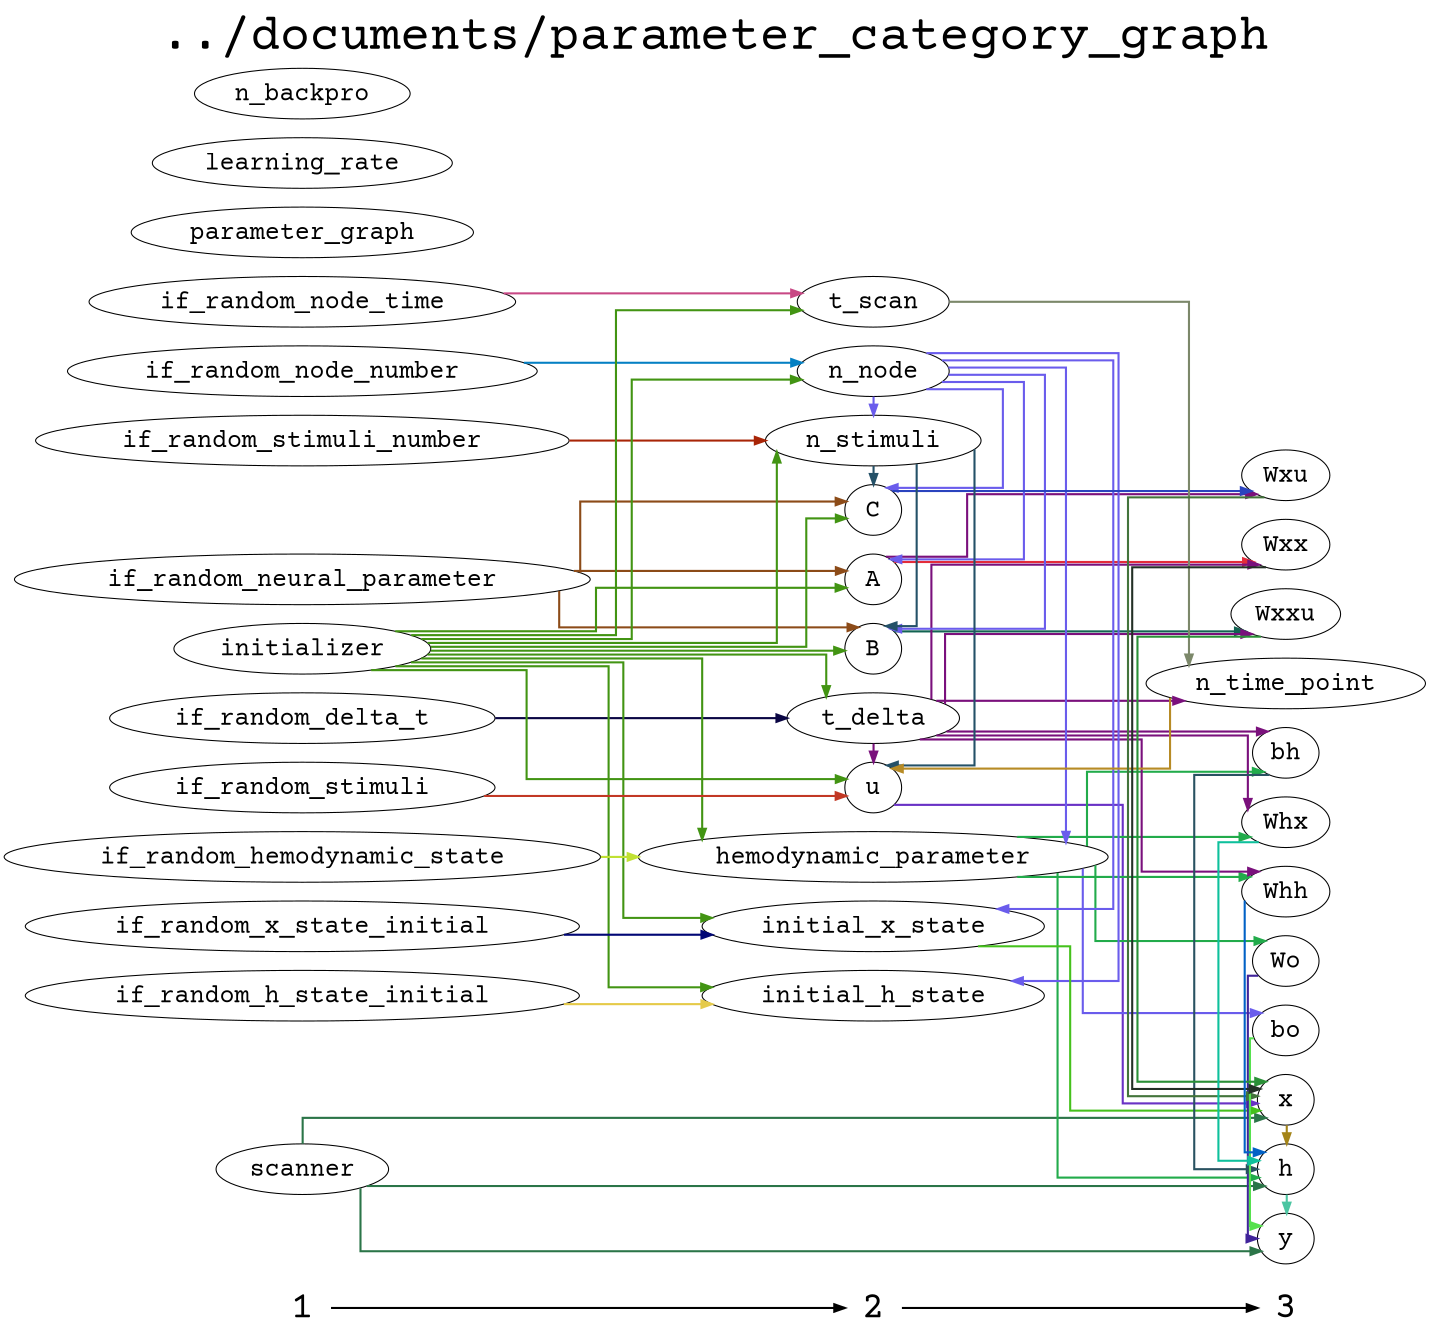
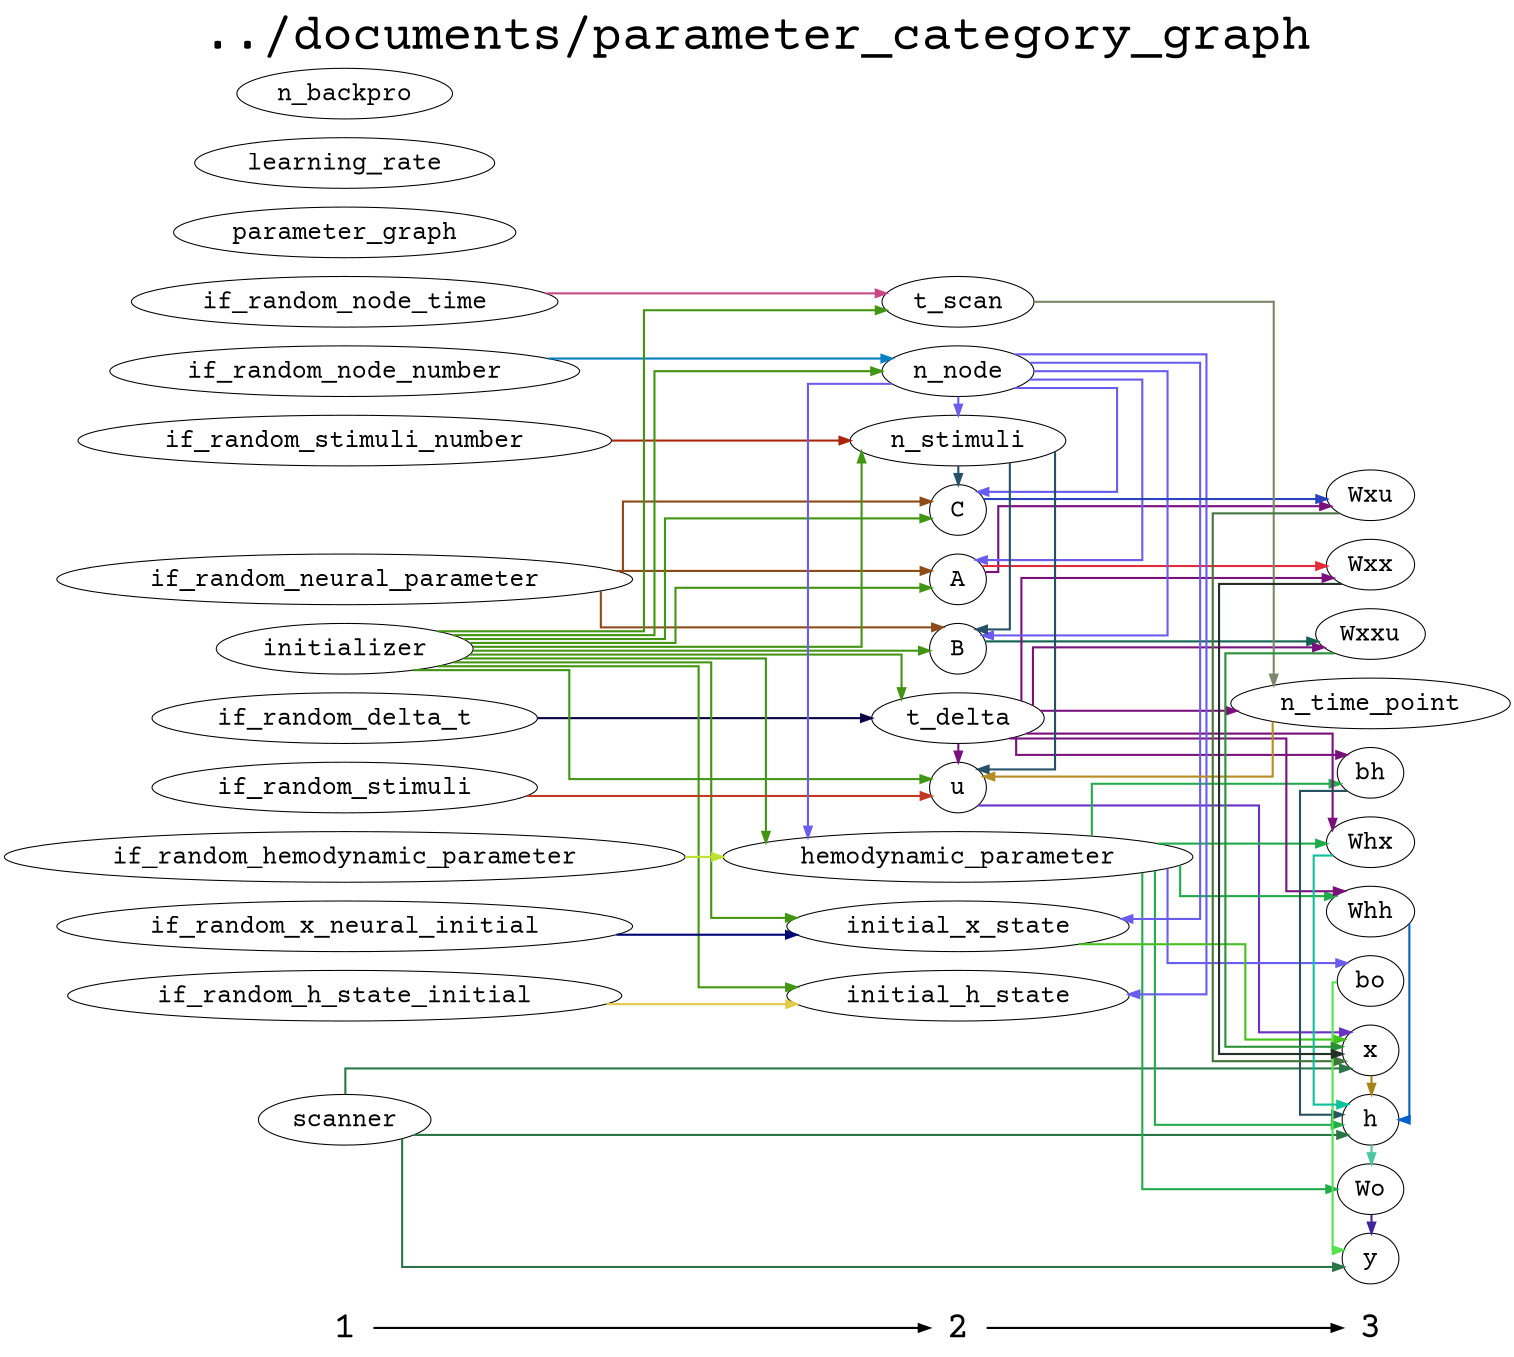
(302, 857) -> (345, 857)
(302, 926) -> (345, 926)
(1287, 1199) -> (1372, 1149)
